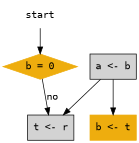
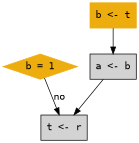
(40, 15) -> none
(40, 67) -> (40, 67)
(113, 94) -> (113, 38)
